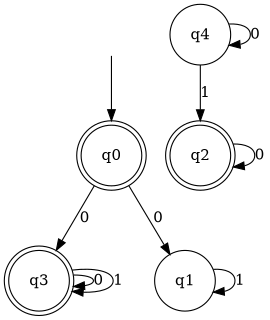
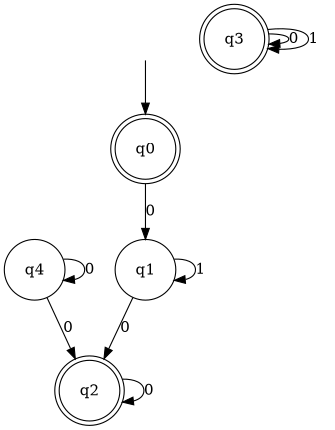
(206, 93) -> (69, 328)
(78, 213) -> none
none -> (121, 323)
